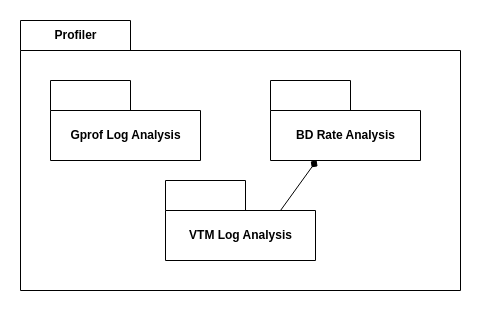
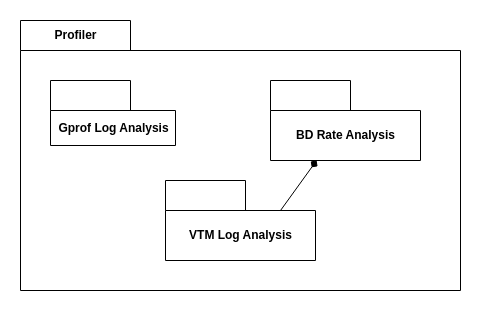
(126, 121) -> (113, 113)
